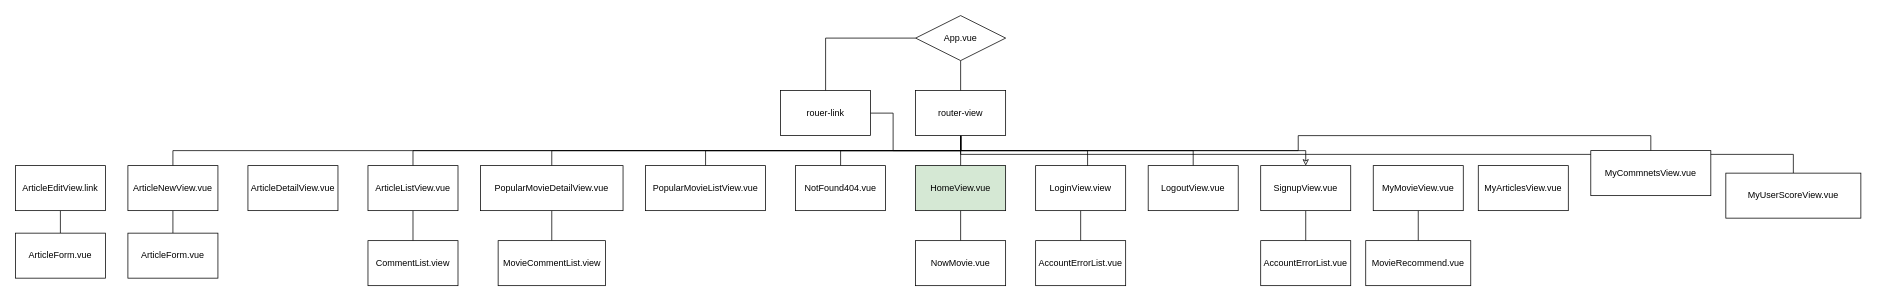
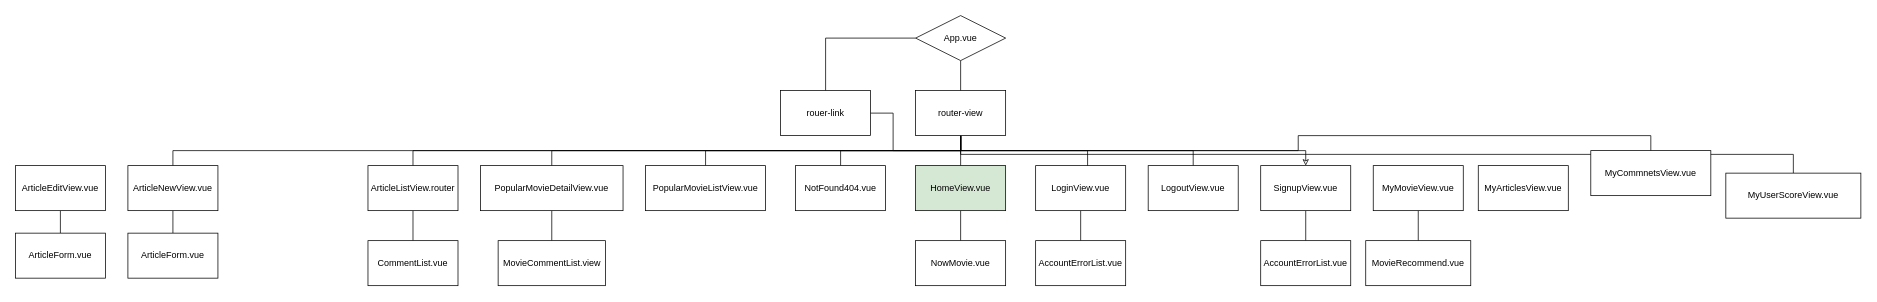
(60, 188) -> (60, 188)
(293, 188) -> none
(413, 188) -> (413, 188)
(1080, 188) -> (1080, 188)
(413, 263) -> (413, 263)
